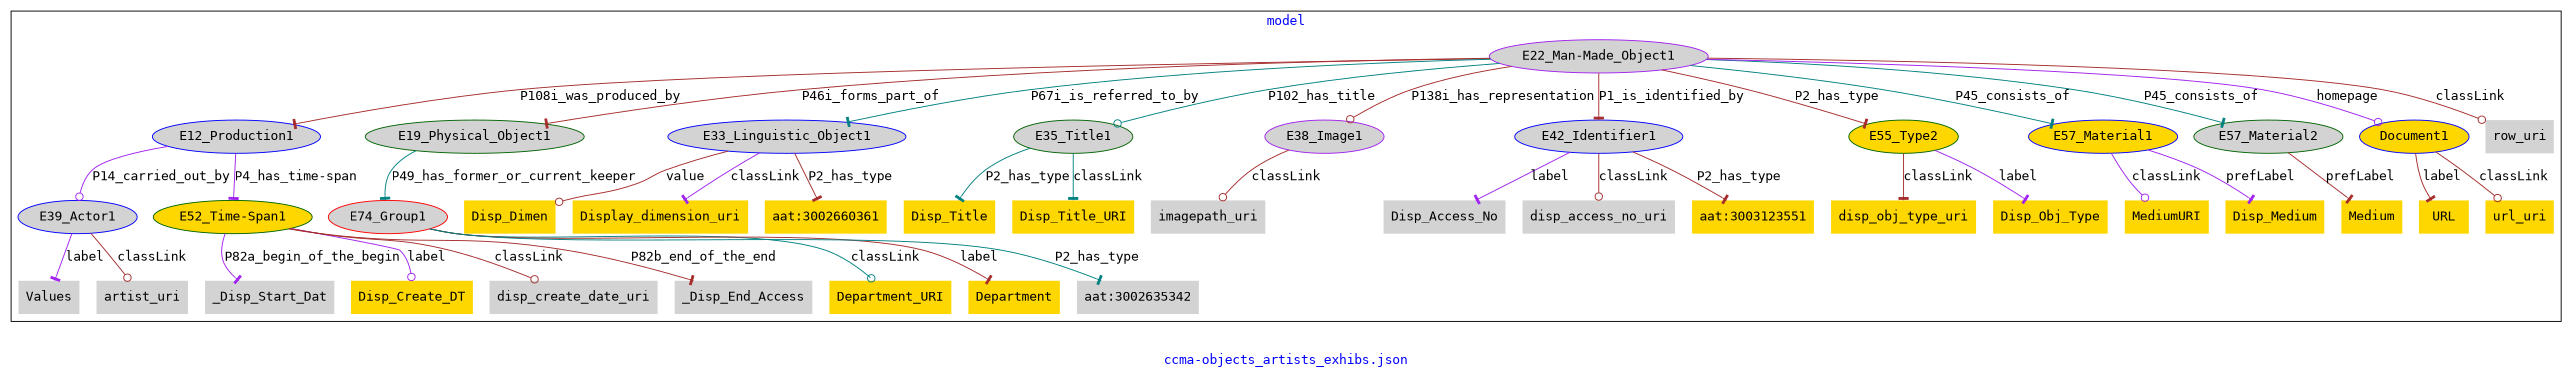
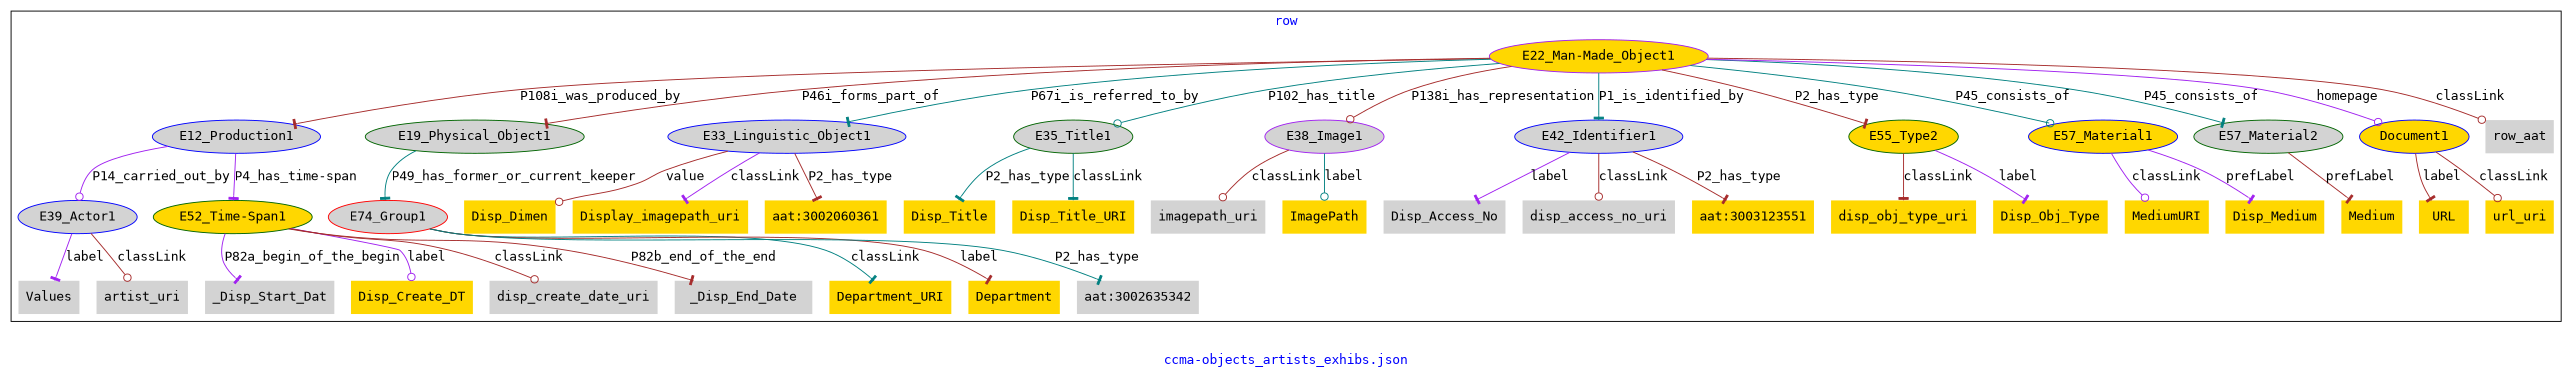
(1286, 22) -> (1286, 22)
(1599, 56) -> (1599, 56)
(1871, 88) -> (1871, 88)
(1599, 94) -> (1599, 94)
(2520, 137) -> (2520, 137)
(660, 217) -> (660, 217)
(826, 217) -> (826, 217)
none -> (1324, 217)
(655, 236) -> (655, 236)
(744, 297) -> (744, 297)
